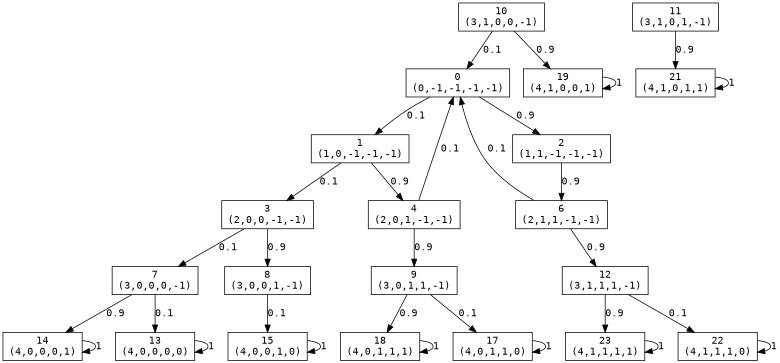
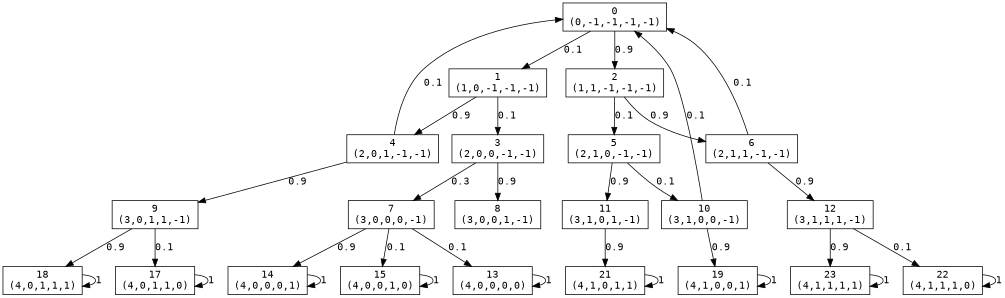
none -> (614, 149)
(228, 248) -> (460, 182)
(268, 310) -> (386, 244)
